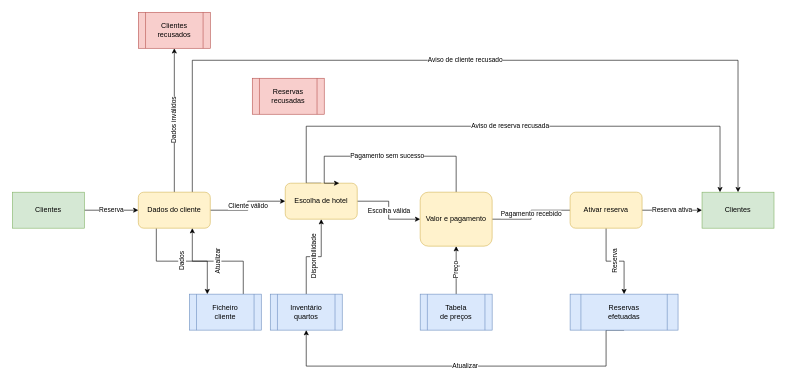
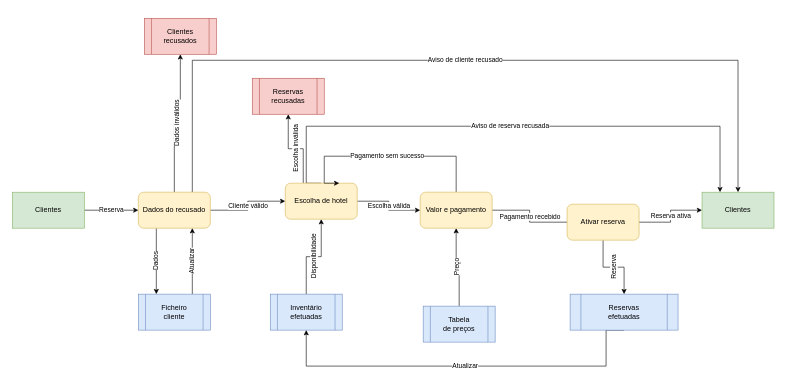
(174, 30) -> (180, 36)
none -> (292, 149)
(174, 210) -> (174, 210)
(606, 210) -> (603, 222)
(456, 219) -> (456, 210)
(225, 312) -> (174, 312)
(306, 312) -> (306, 312)
(456, 312) -> (459, 324)
